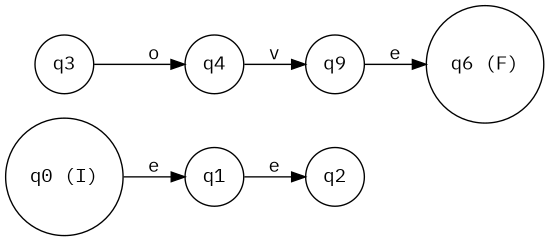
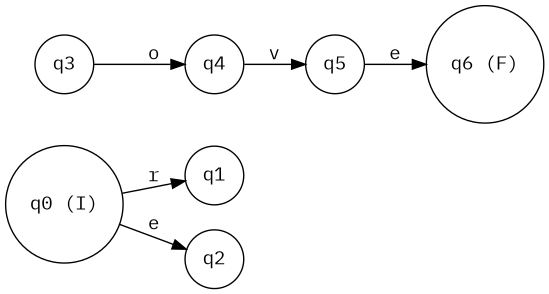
(335, 64) -> (335, 64)
(154, 167) -> (154, 176)
(268, 177) -> (146, 234)
